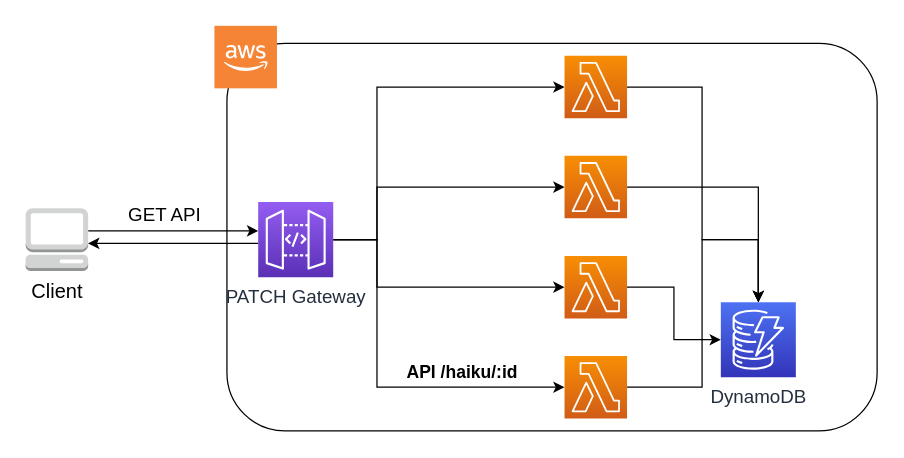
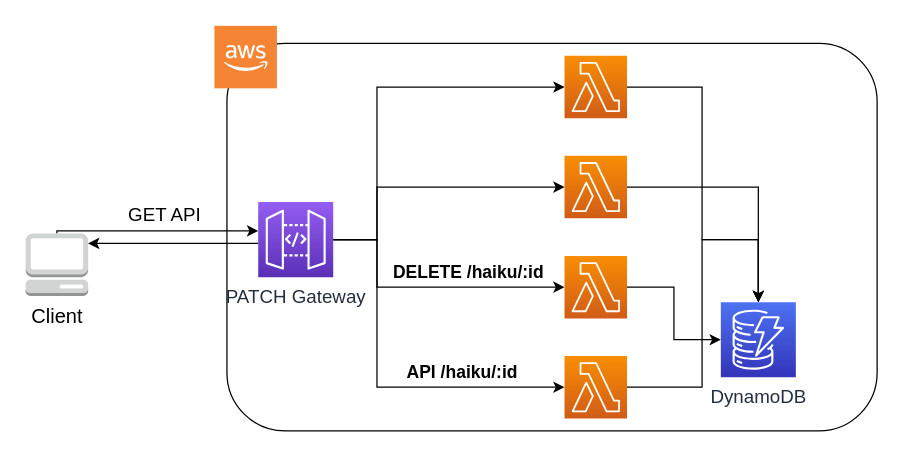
(57, 239) -> (57, 264)
none -> (468, 272)
